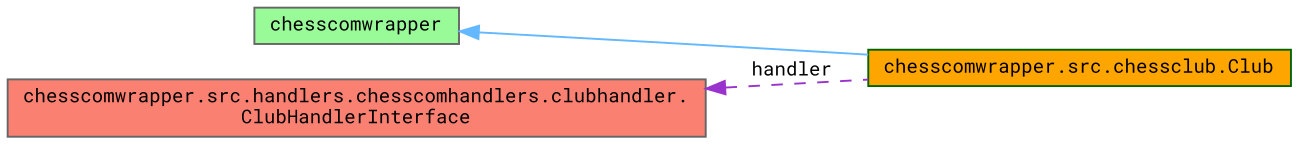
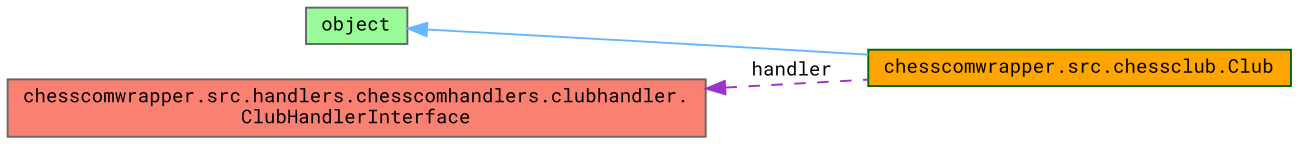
(357, 26) -> (357, 26)
